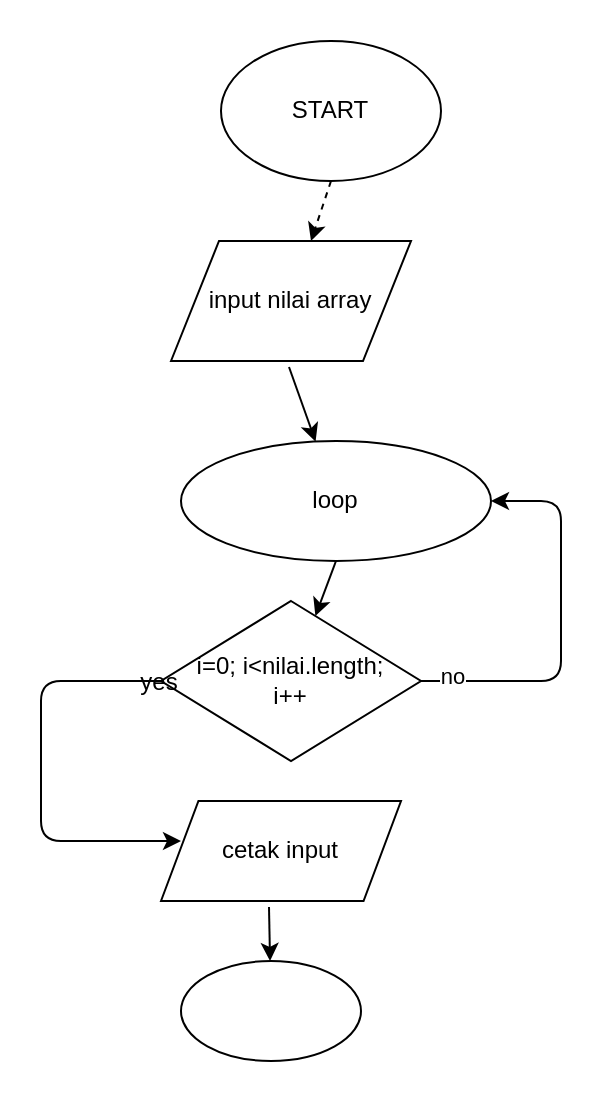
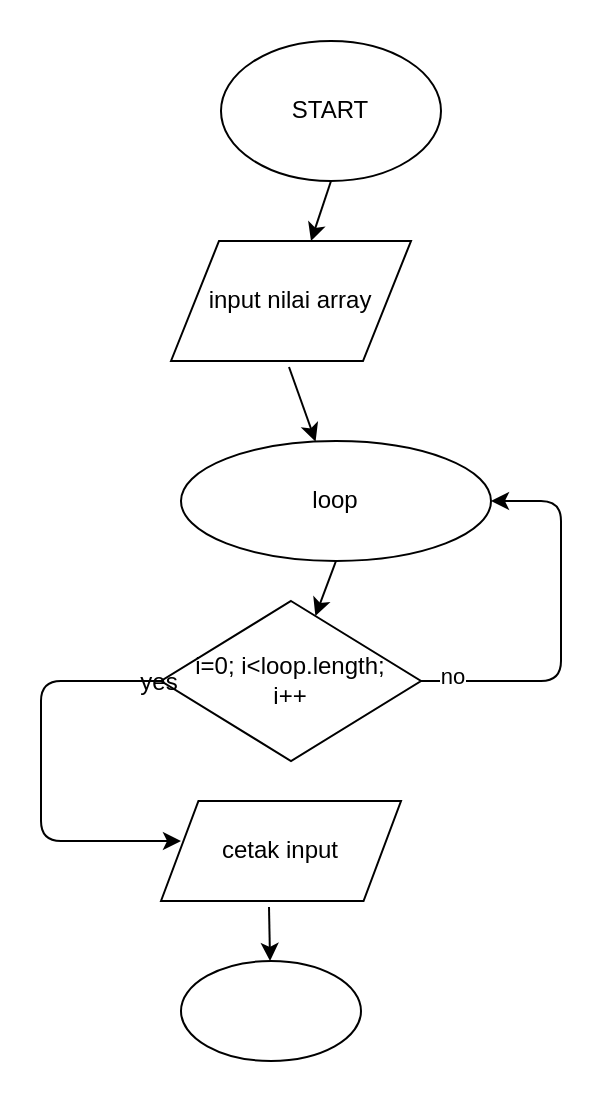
(323, 205) -> (323, 205)
(291, 681) -> (291, 681)
